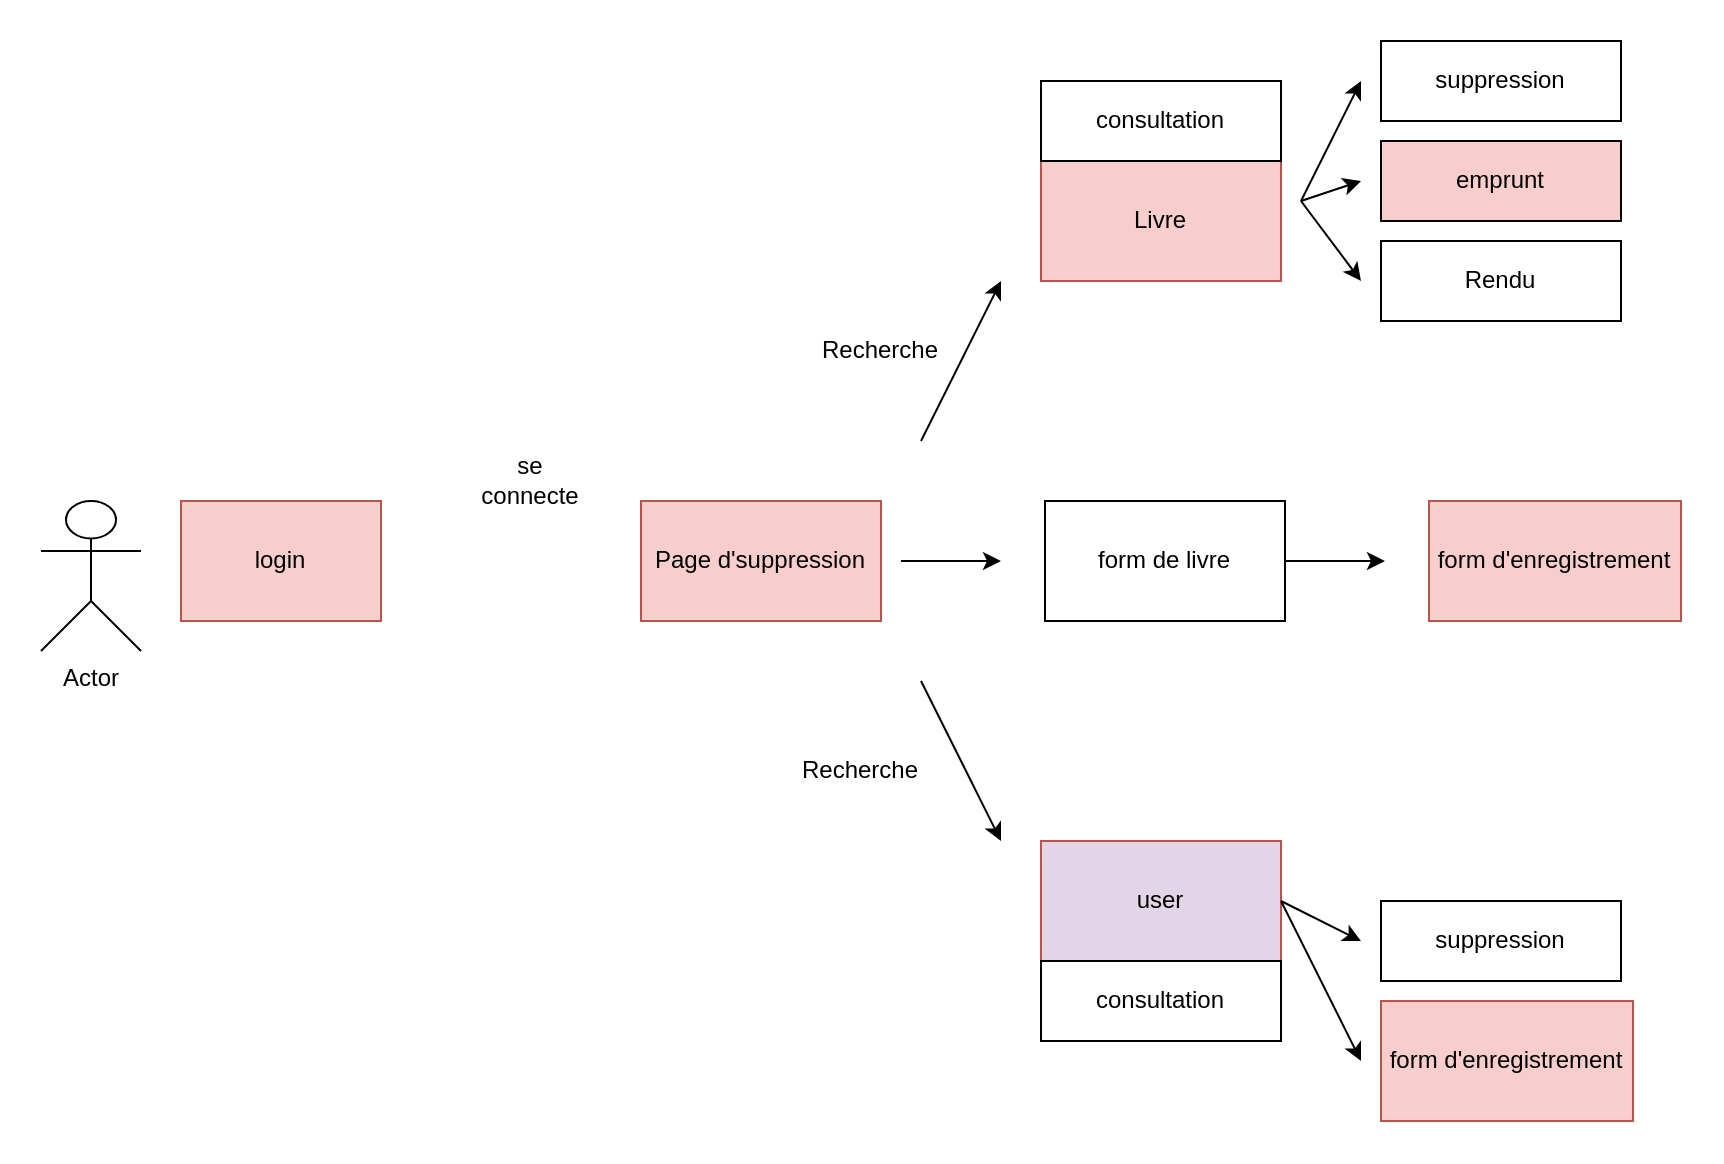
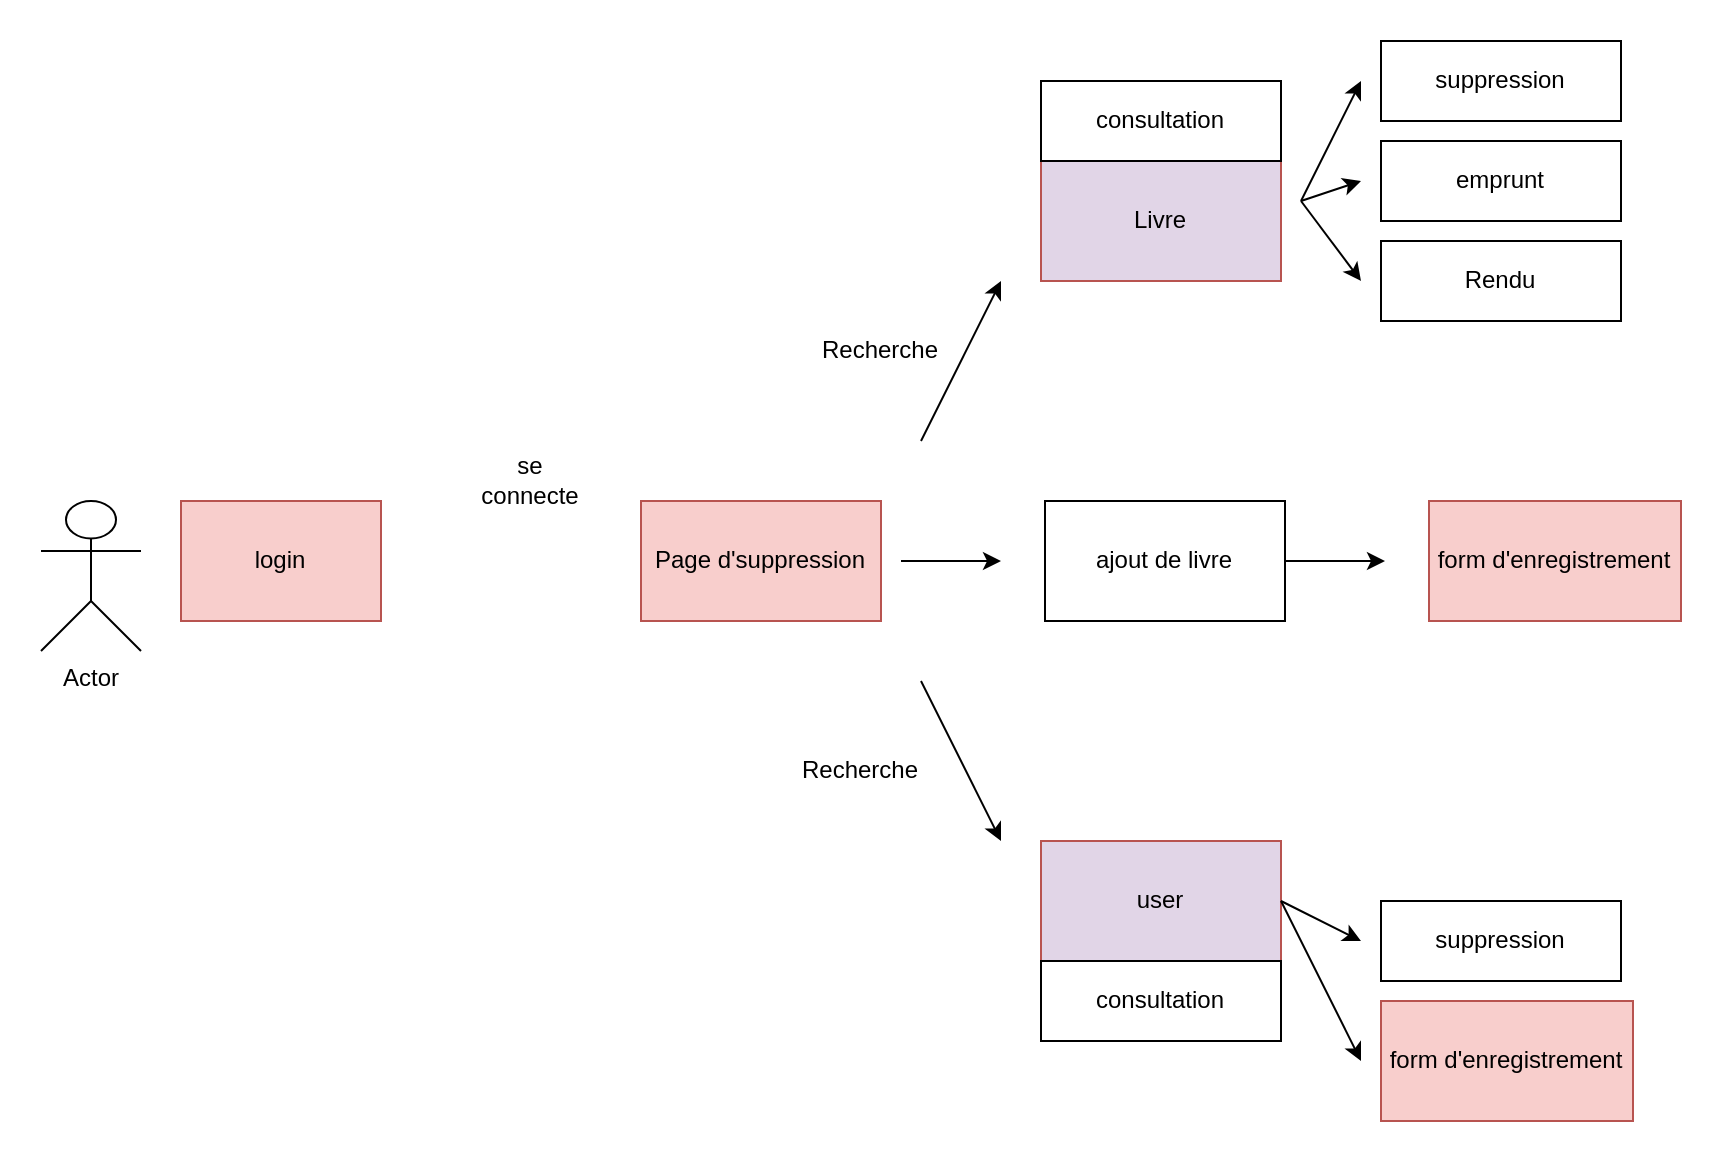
(1501, 181) -> (1501, 181)
(1161, 221) -> (1161, 221)
(1165, 561) -> (1165, 561)
